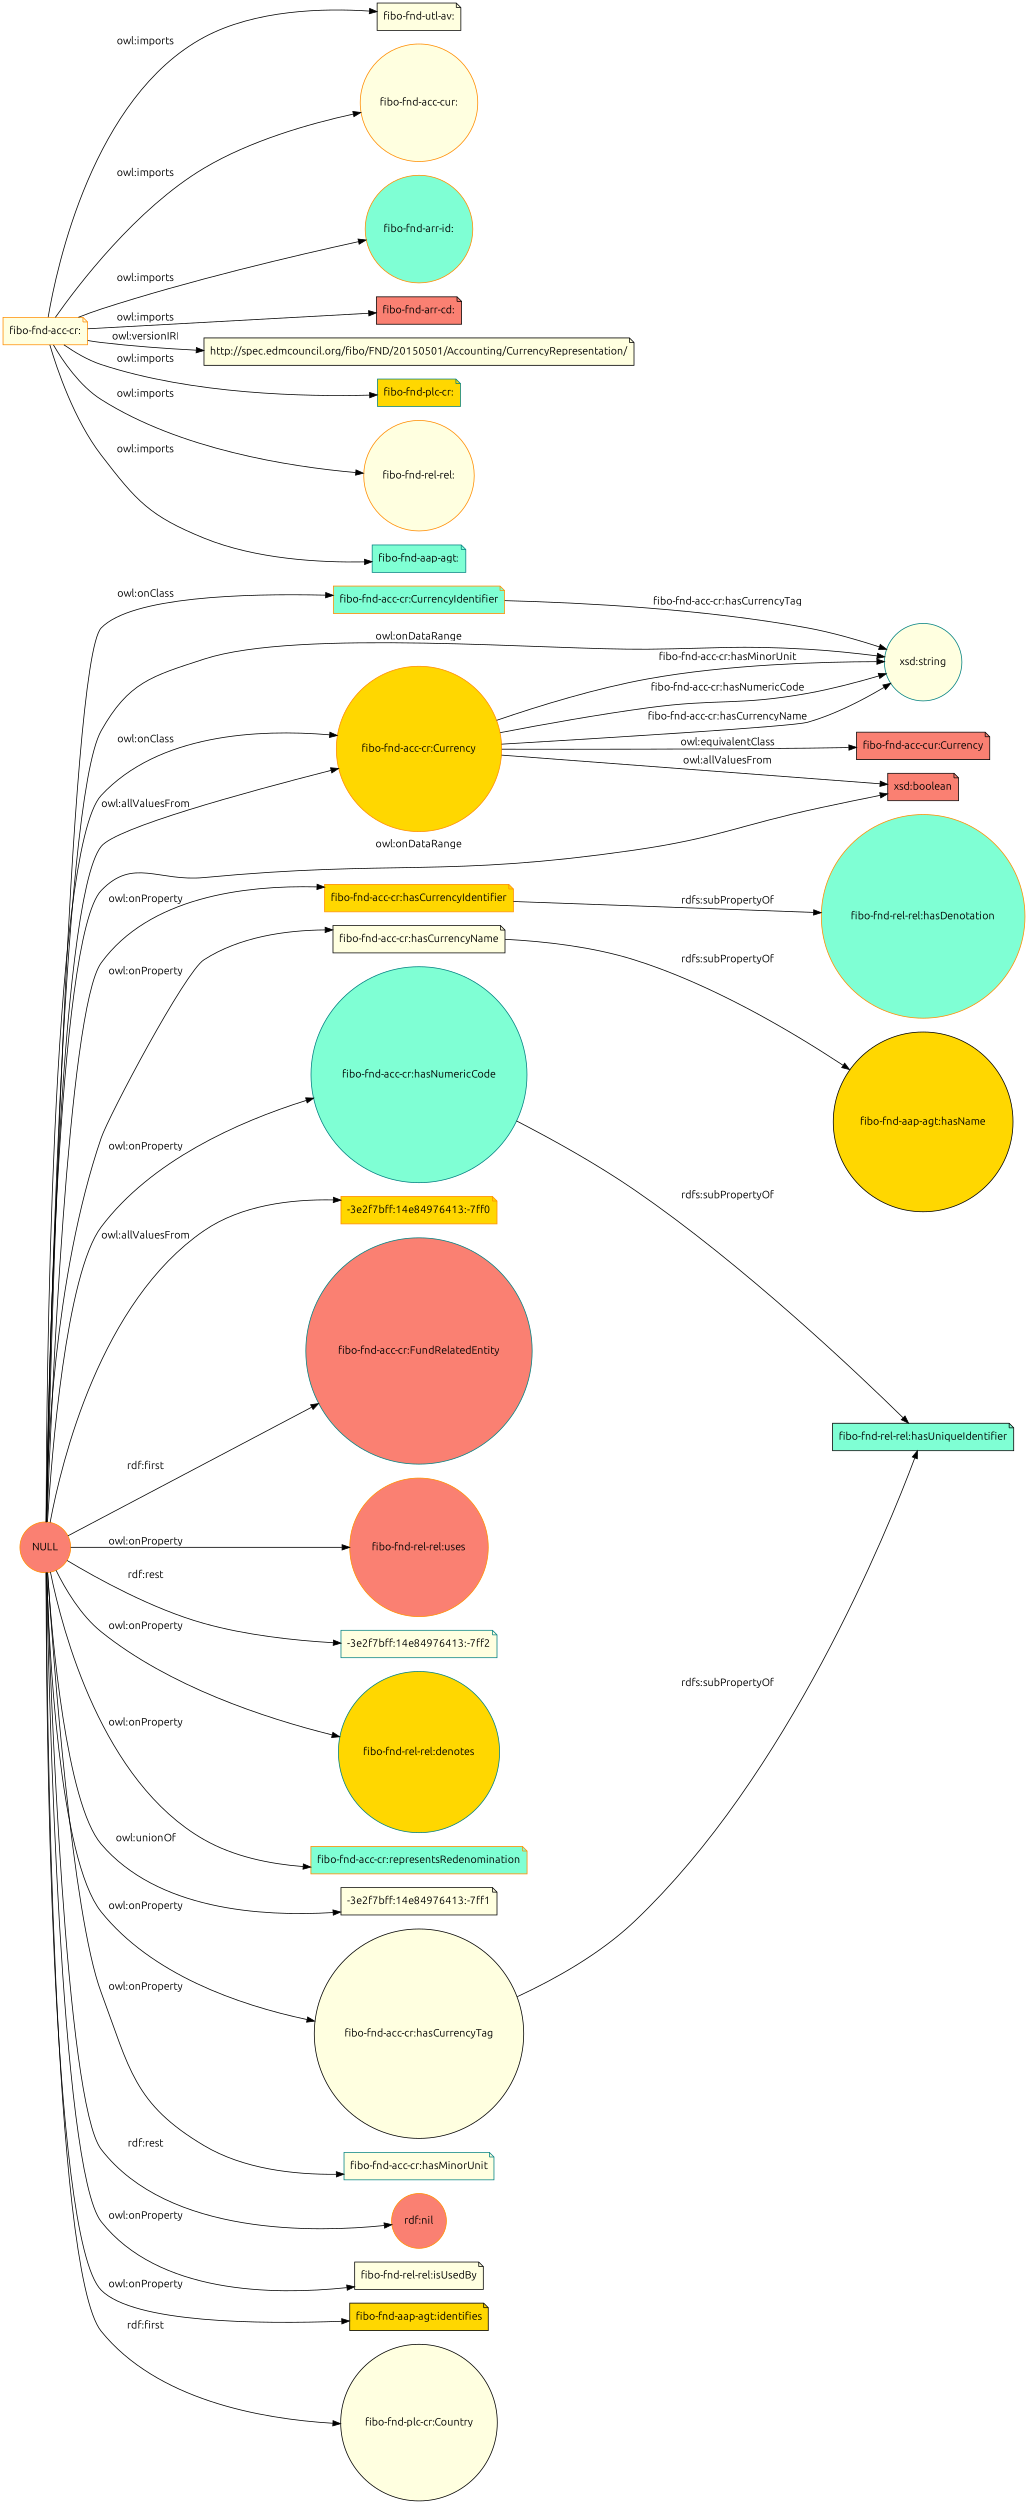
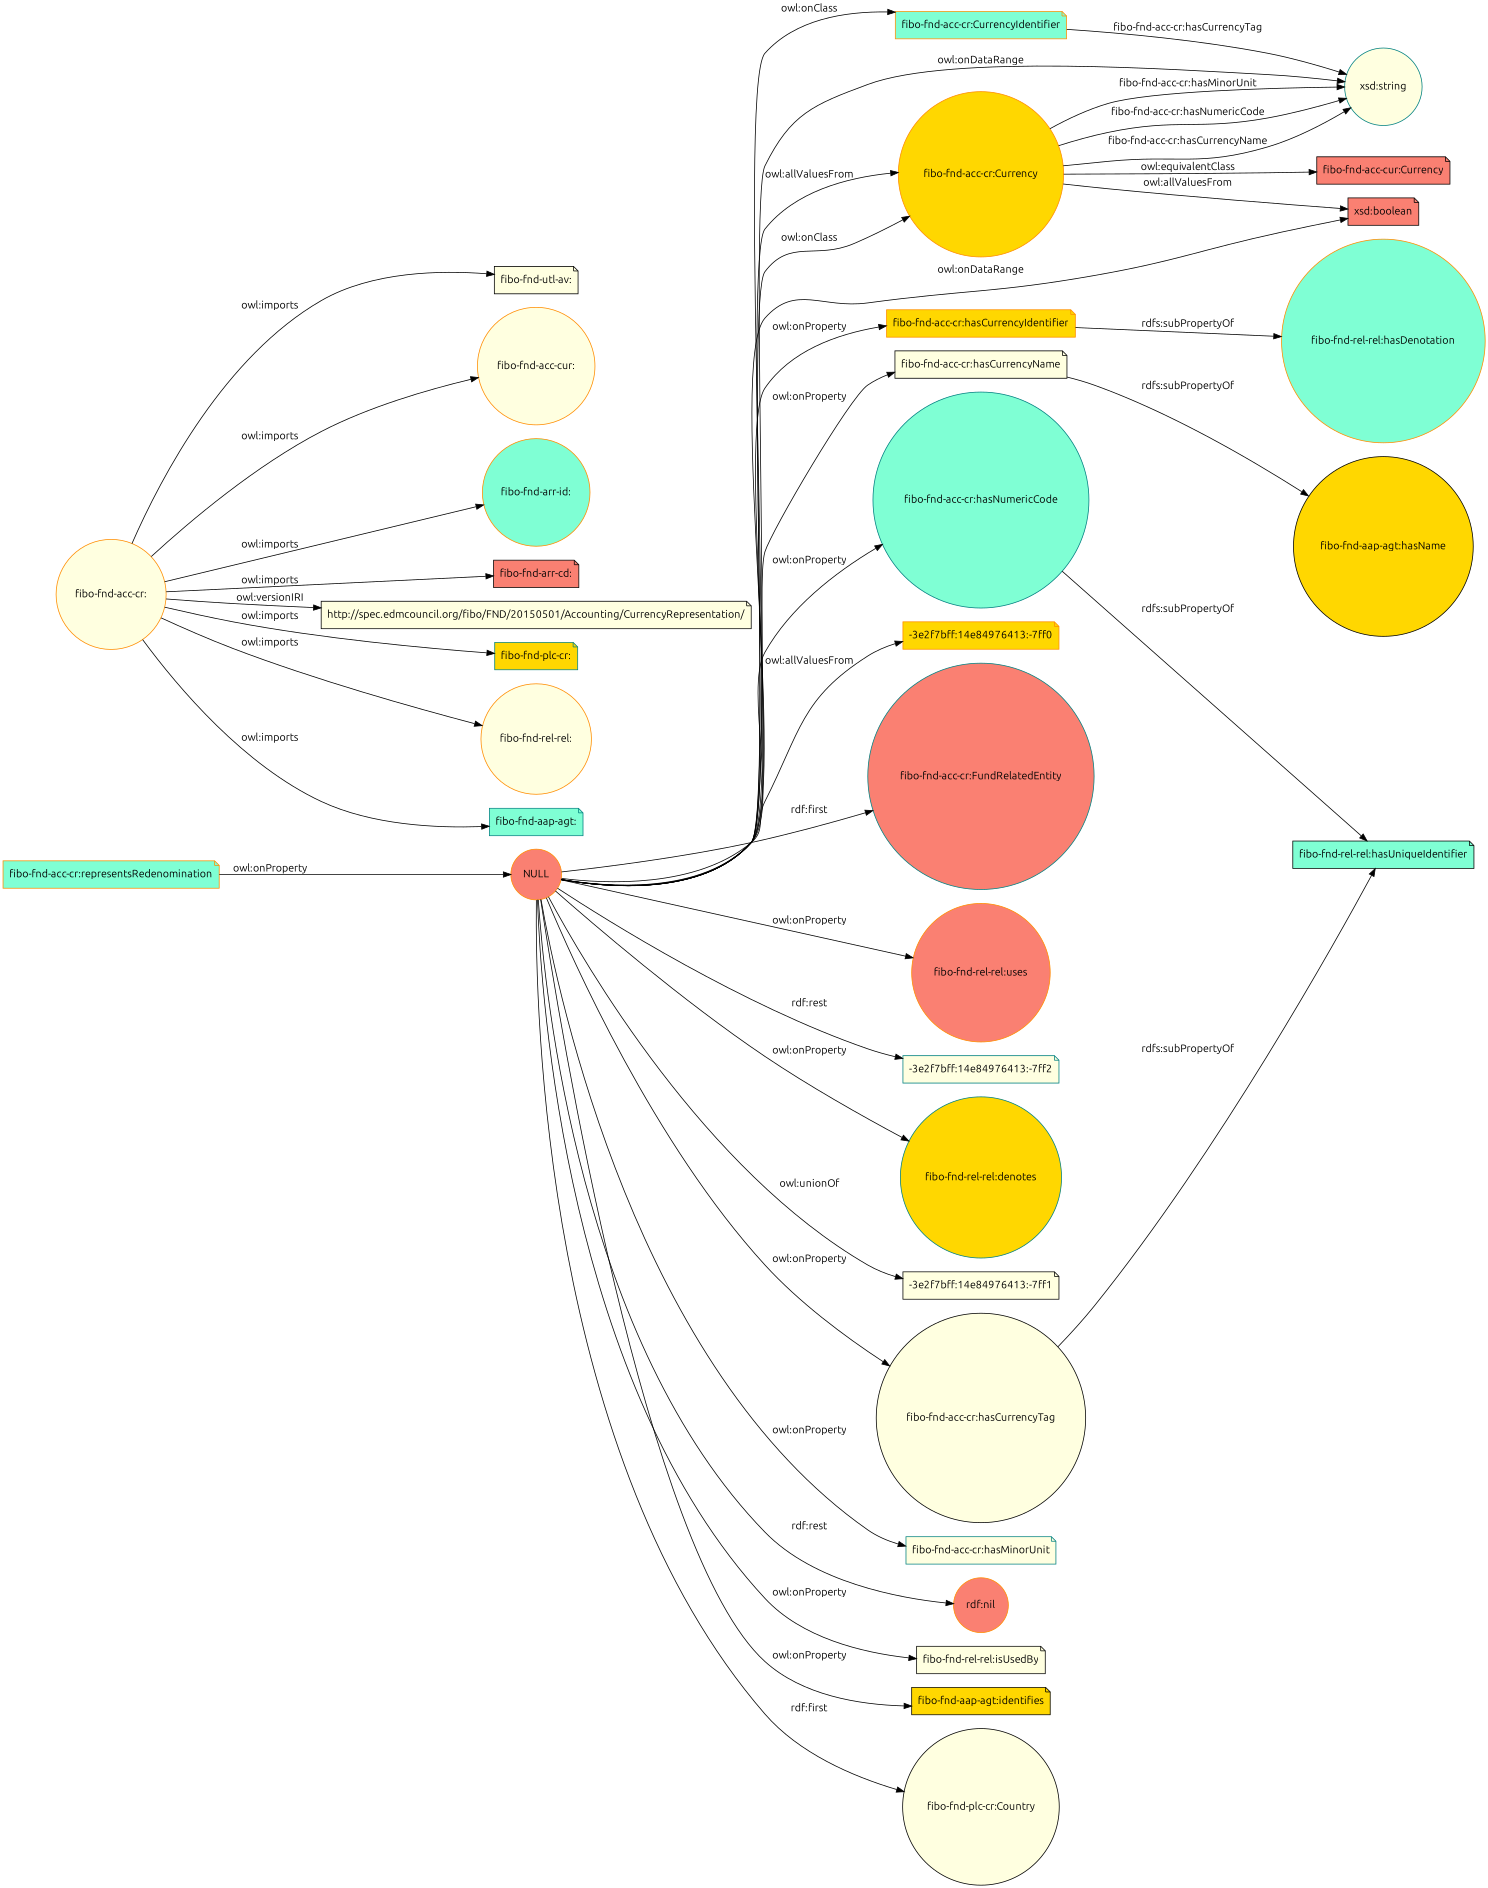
(45, 331) -> (111, 594)
(128, 1766) -> (361, 875)
